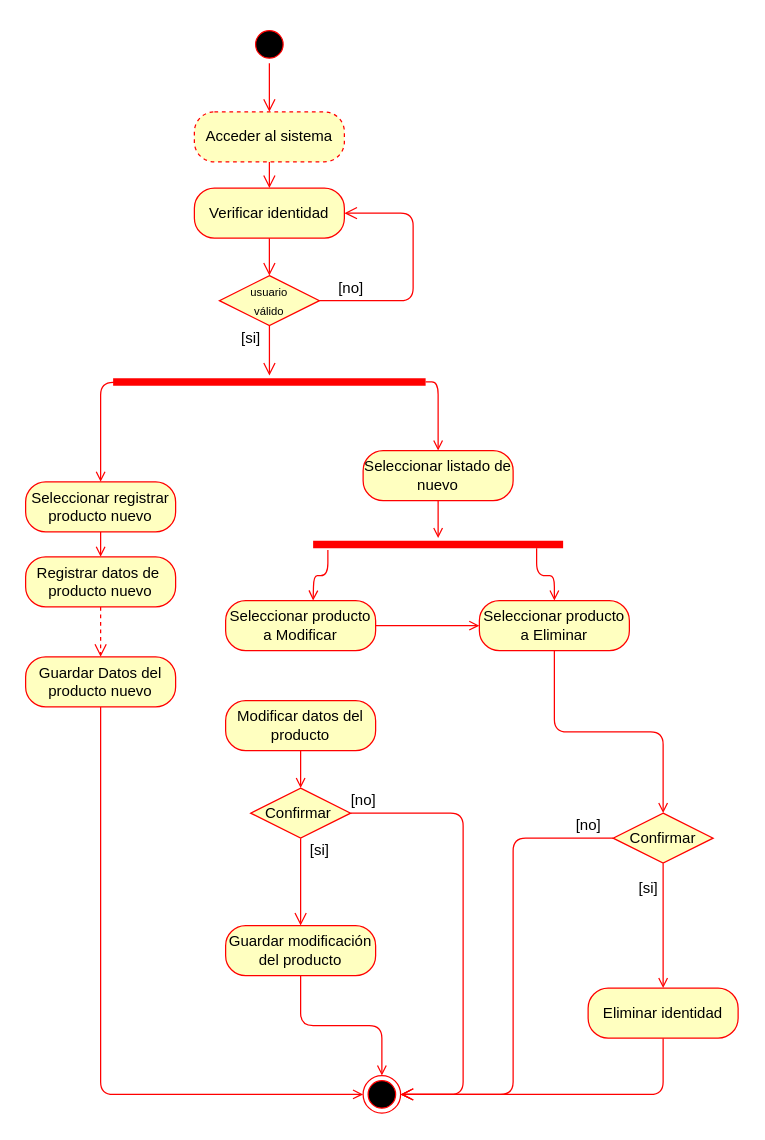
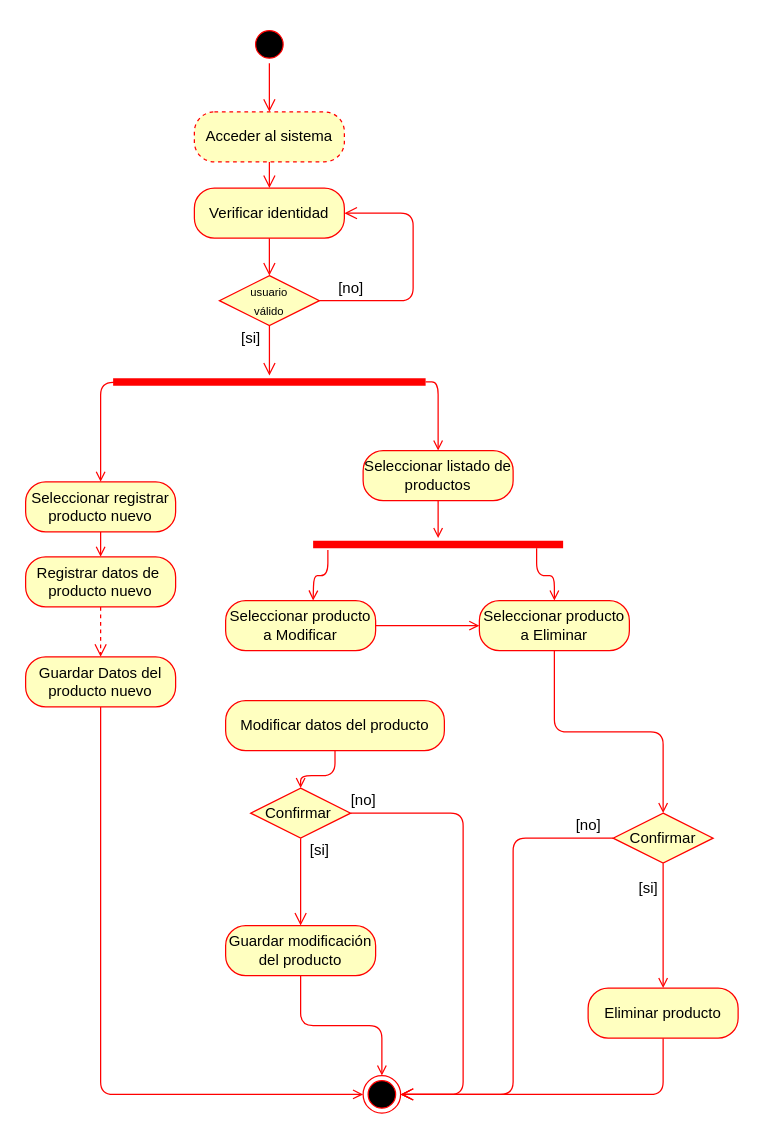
(438, 476) -> (438, 476)
(301, 726) -> (335, 726)
(663, 1013) -> (663, 1013)
